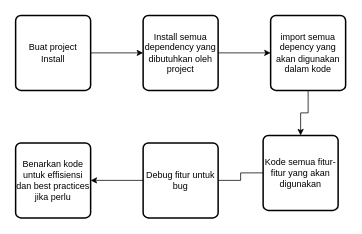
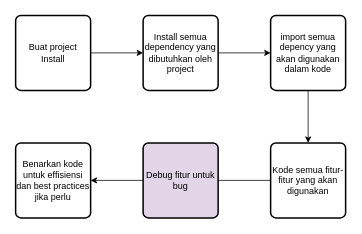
(300, 173) -> (308, 180)
(180, 180) -> (180, 180)
